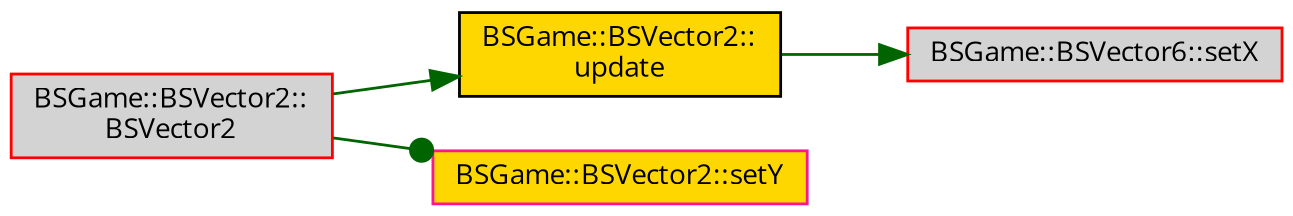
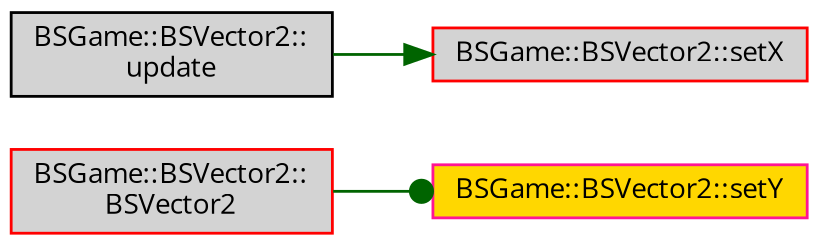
(620, 54) -> (172, 54)
(1095, 54) -> (620, 54)
(382, 87) -> none
